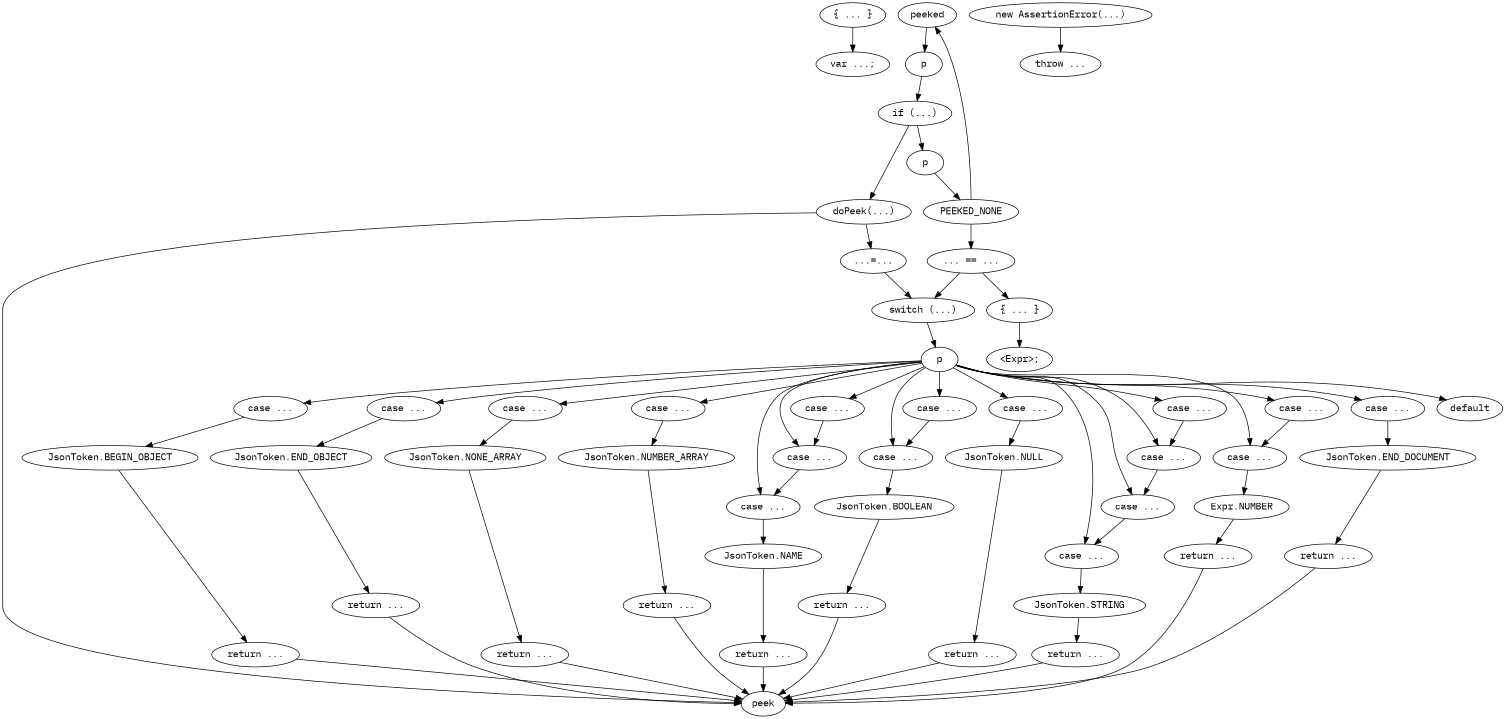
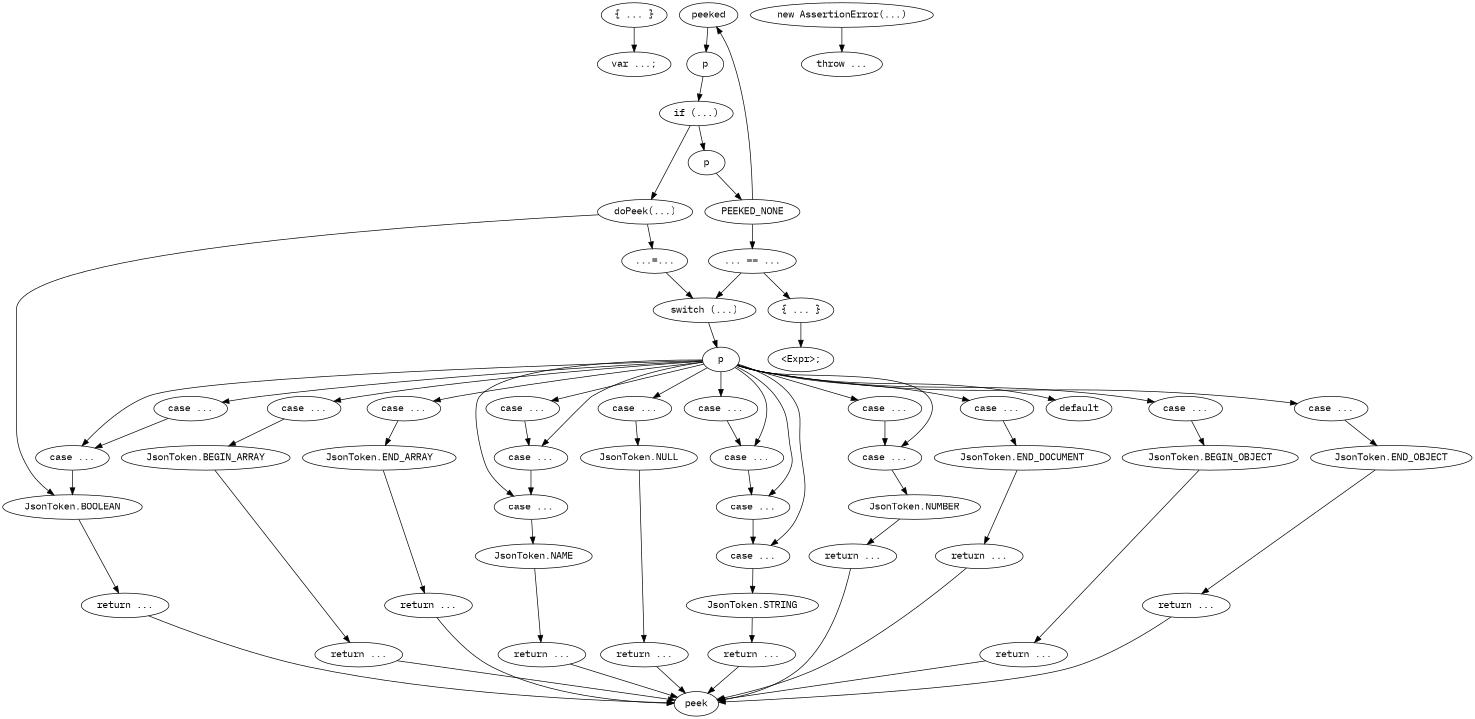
(3, 416) -> (206, 250)
(465, 458) -> (206, 458)
(646, 458) -> (379, 458)
(1242, 507) -> (914, 507)
